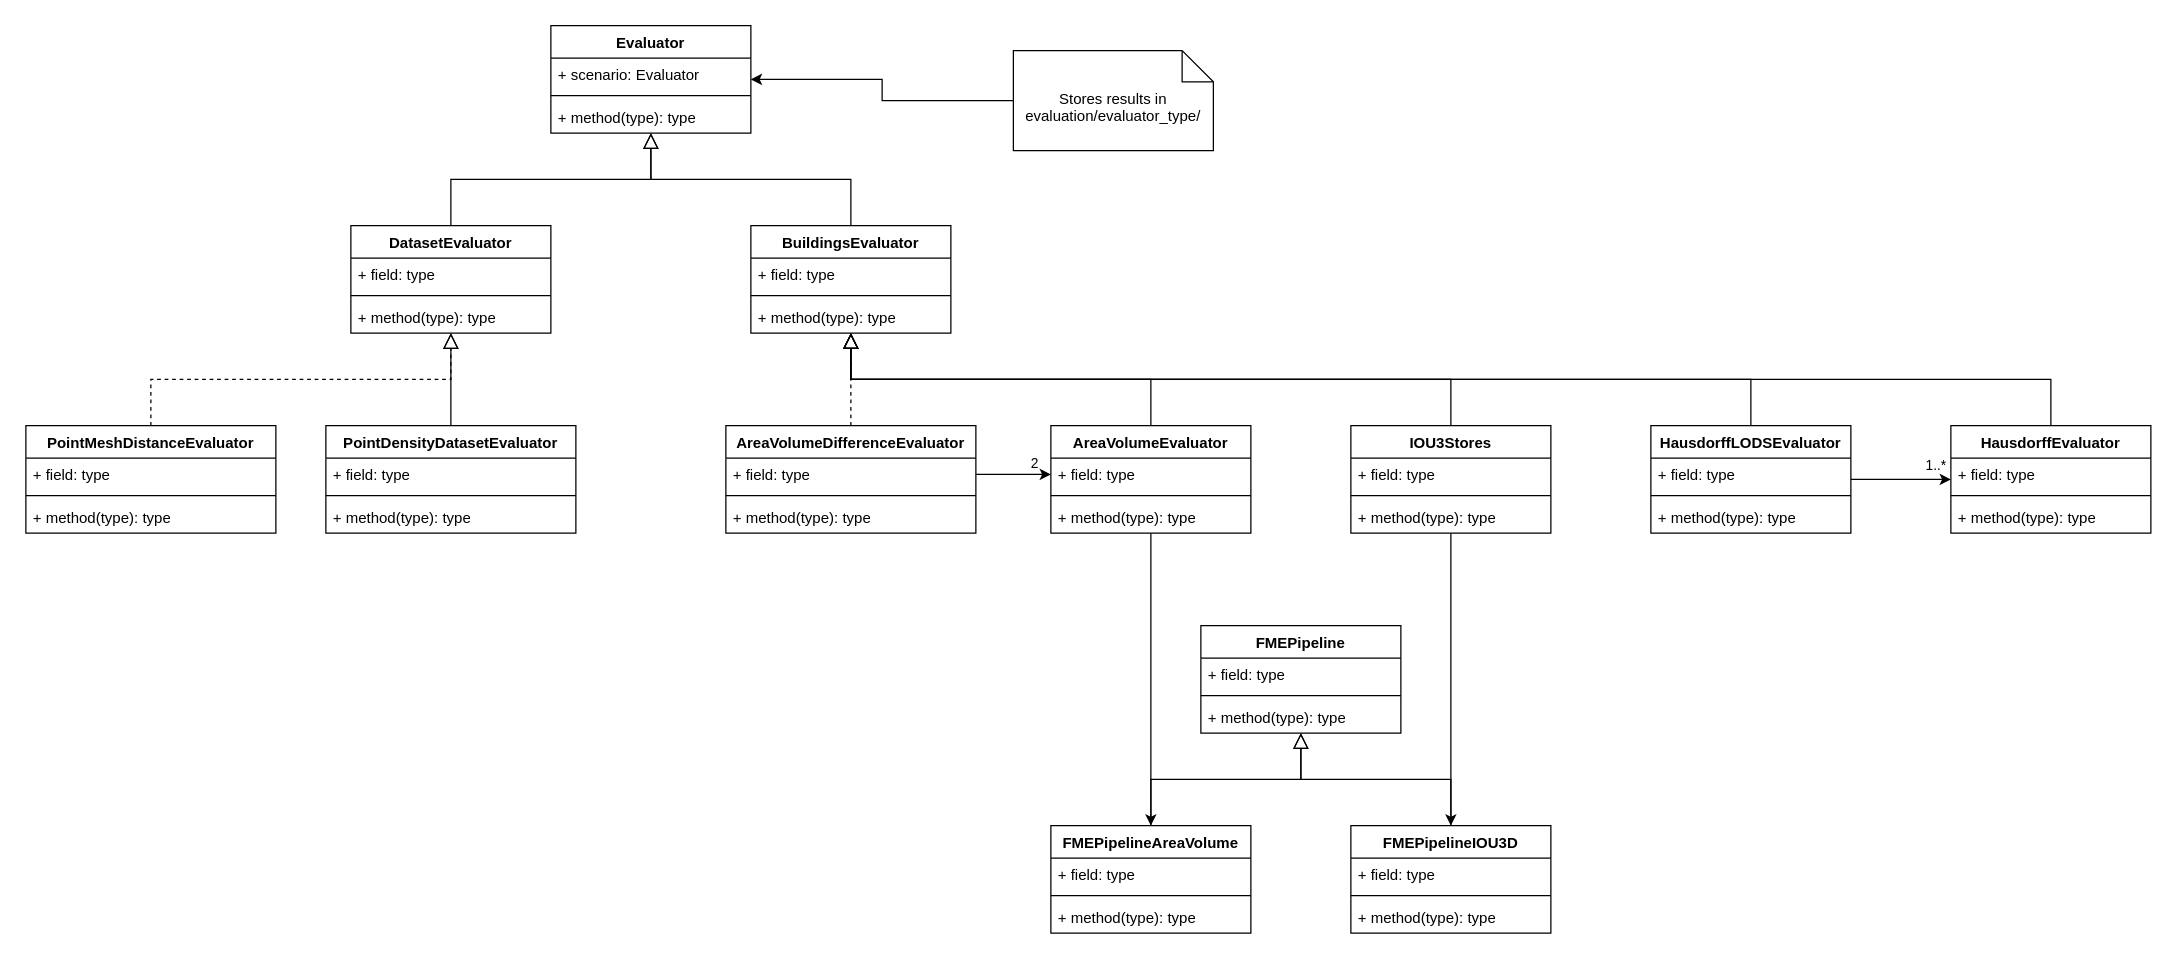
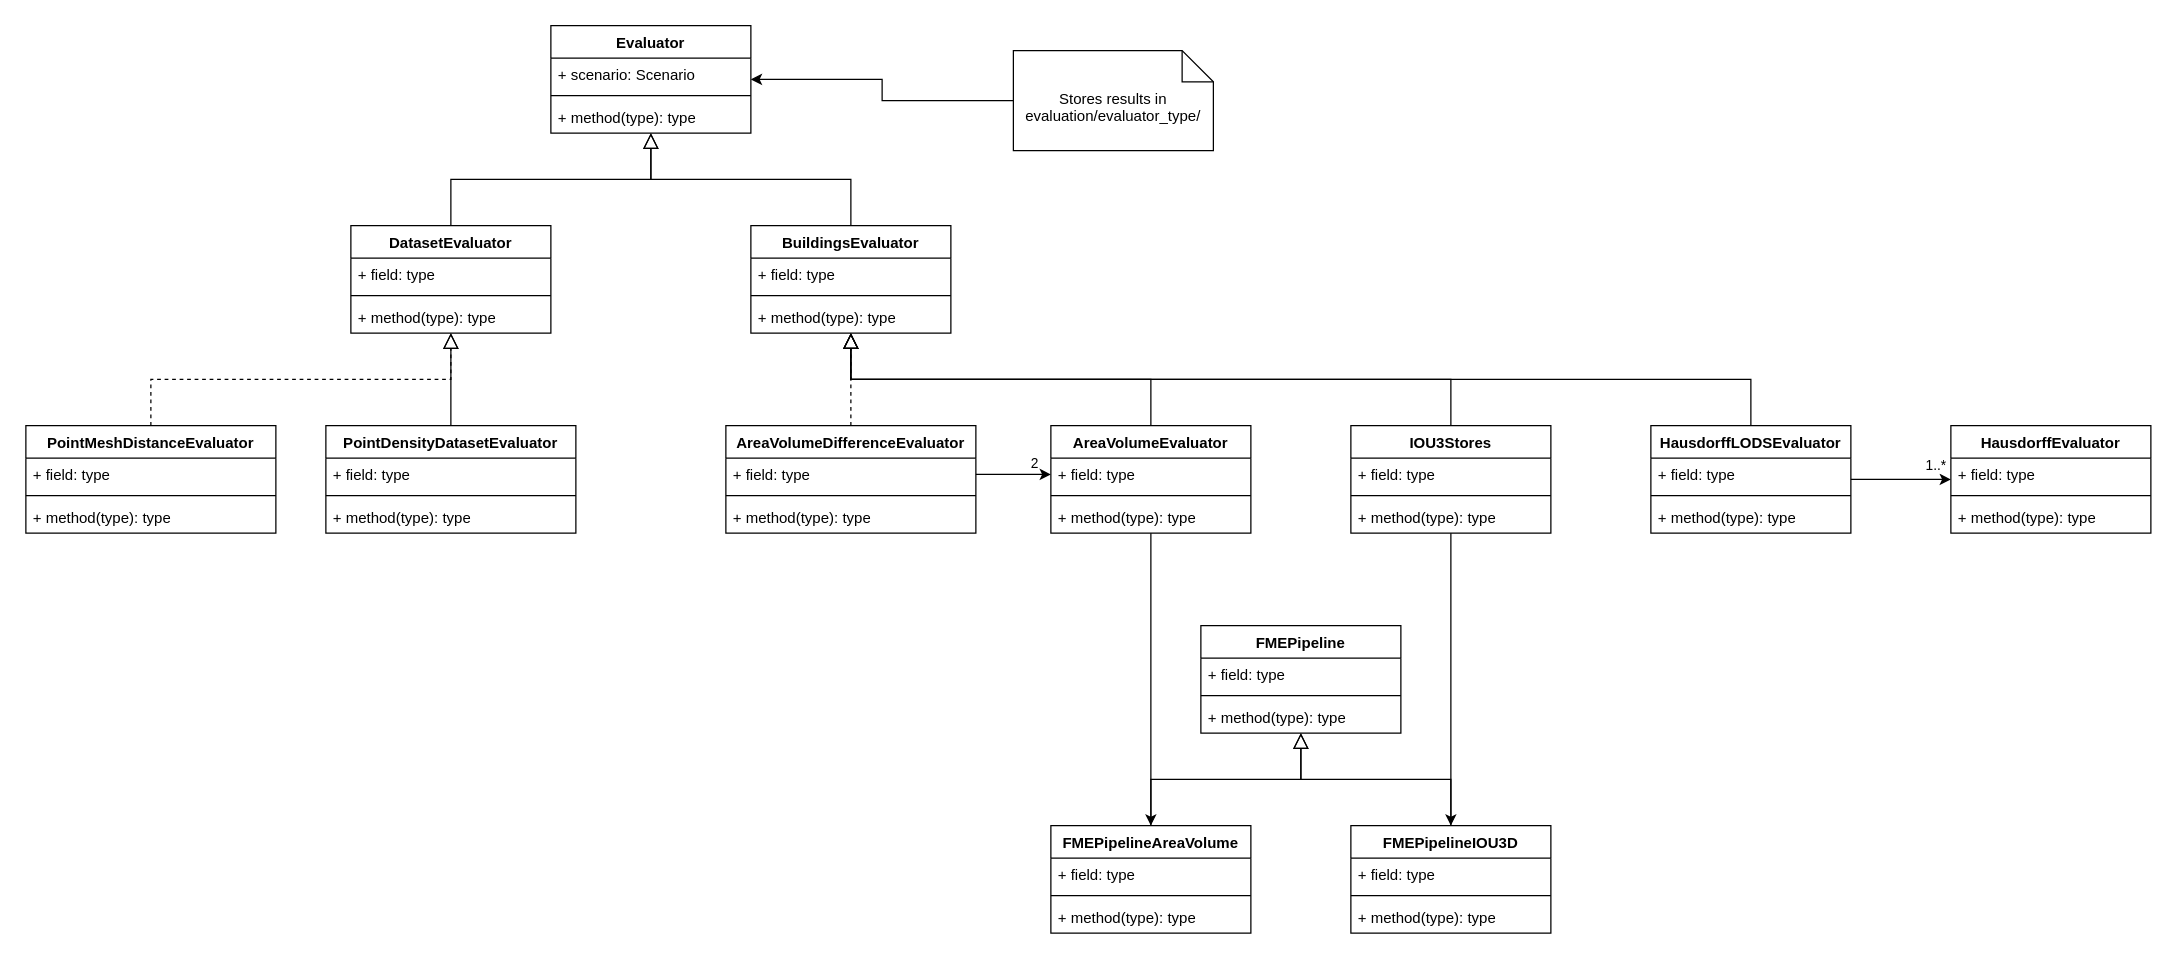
(637, 76) -> (632, 76)
(1925, 379) -> none
